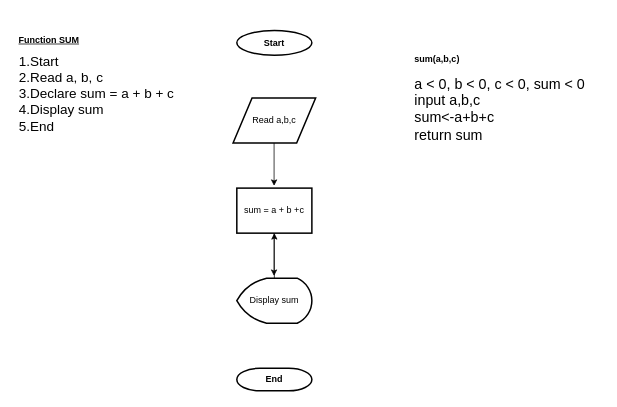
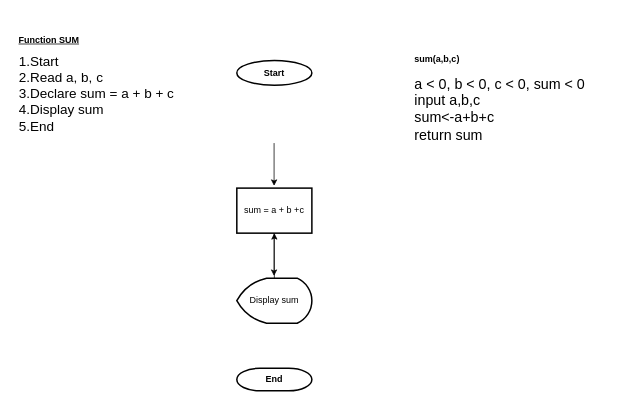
(274, 43) -> (274, 73)
(274, 120) -> none
